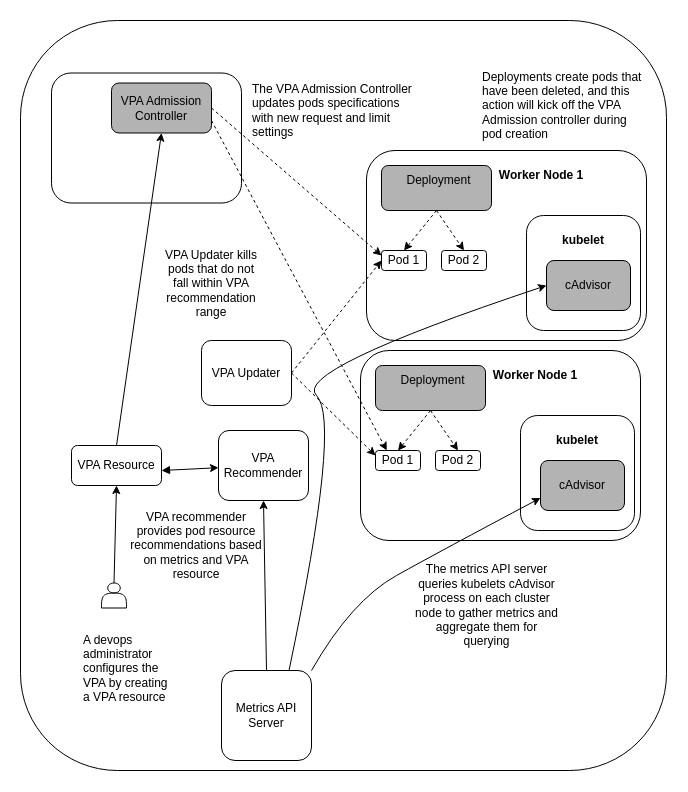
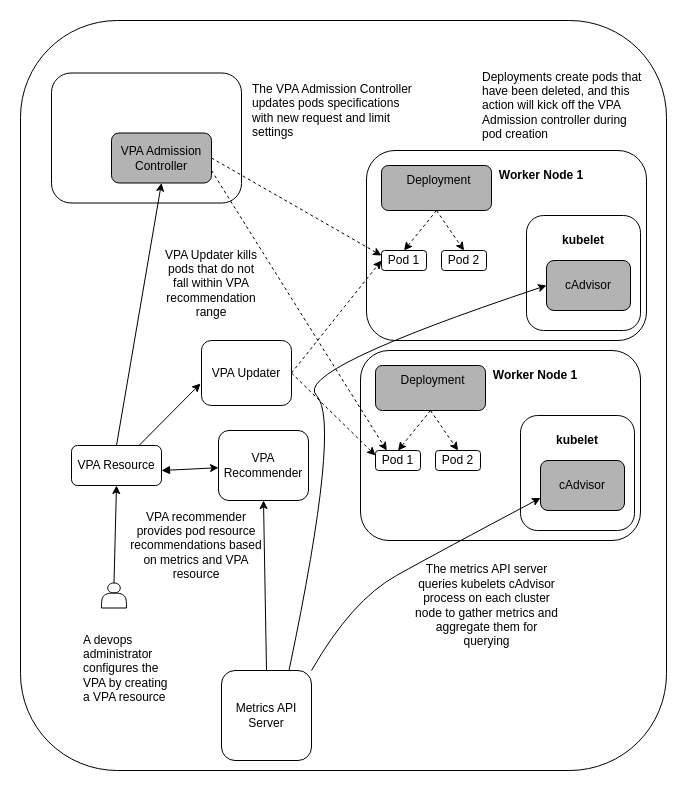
(162, 108) -> (162, 158)
none -> (168, 417)
